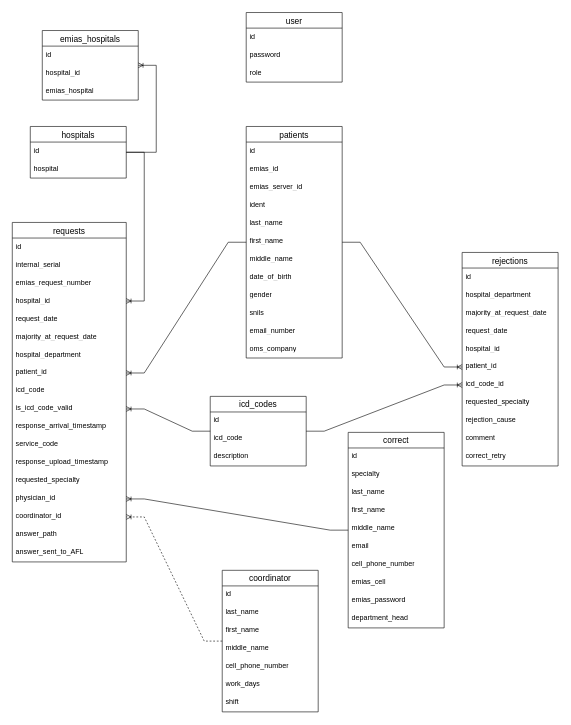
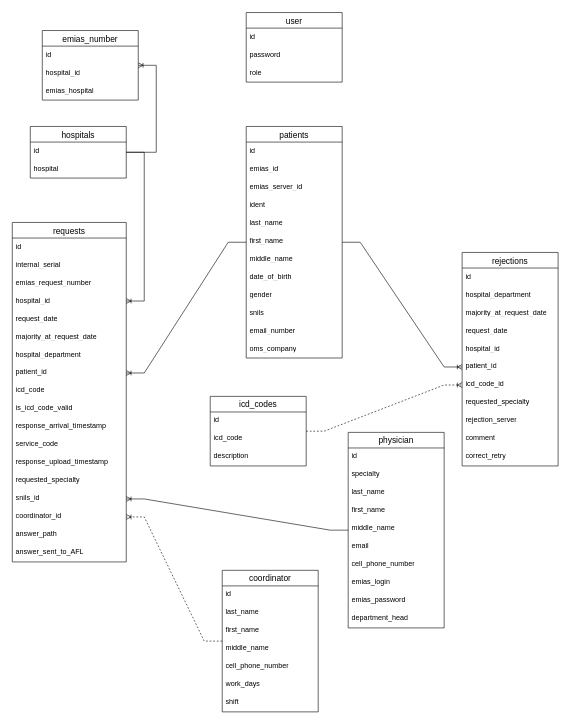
(90, 39) -> (90, 39)
(381, 409) -> (381, 409)
(495, 420) -> (497, 420)
(176, 423) -> none
(396, 441) -> (396, 441)
(37, 498) -> (29, 498)
(369, 582) -> (371, 582)
